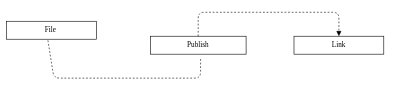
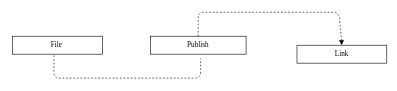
(51, 30) -> (57, 45)
(339, 45) -> (342, 54)
